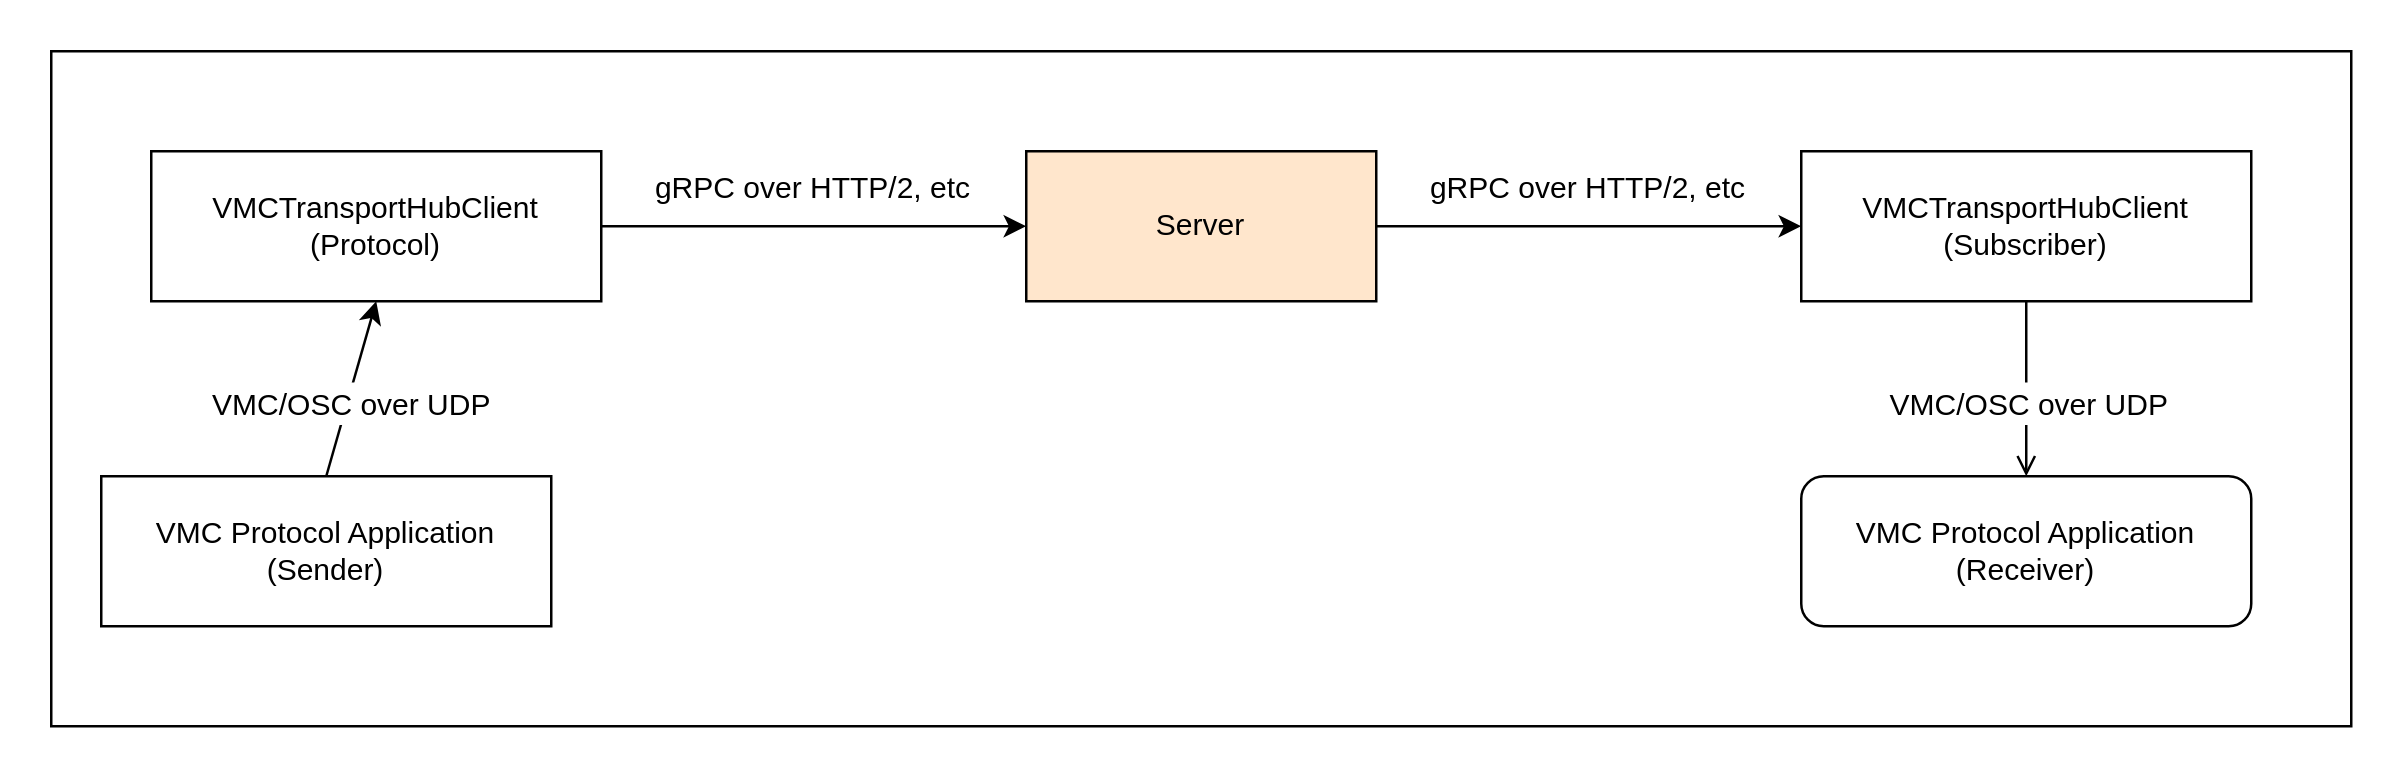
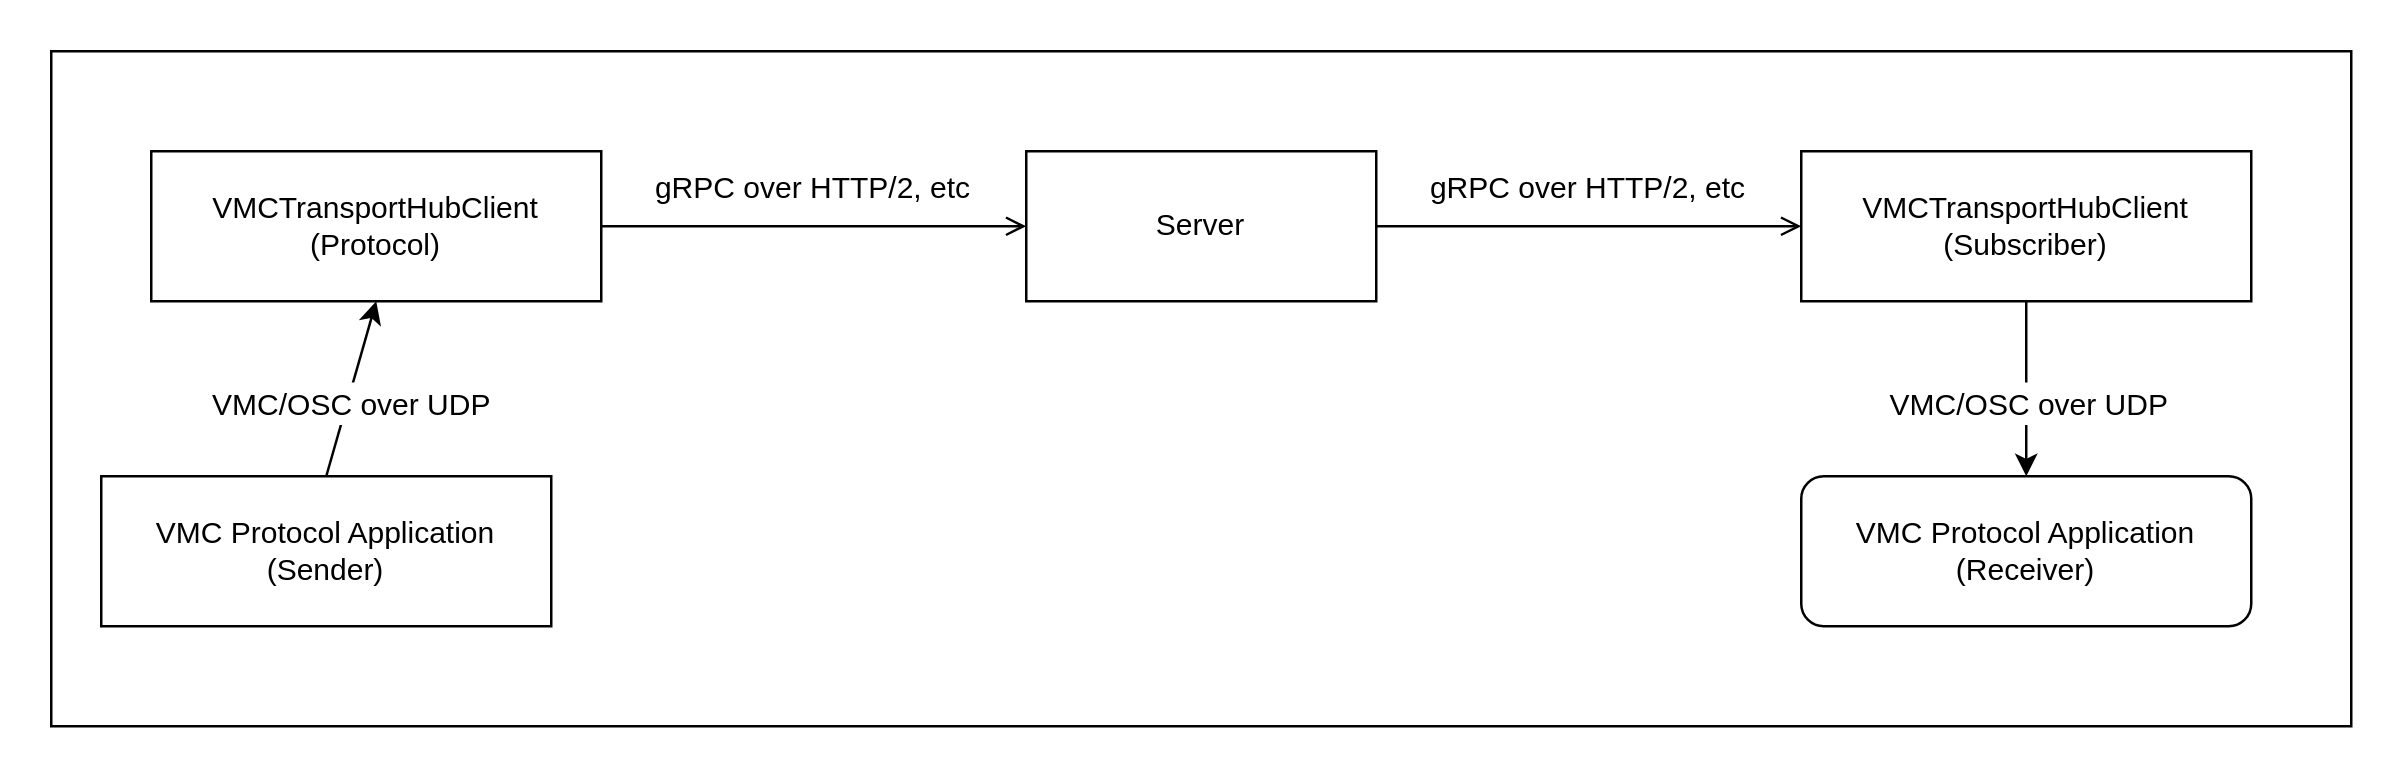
(1008, 226) -> (1012, 226)
(1201, 226) -> (1201, 226)
(1783, 226) -> (1787, 226)
(2026, 462) -> (2026, 458)
